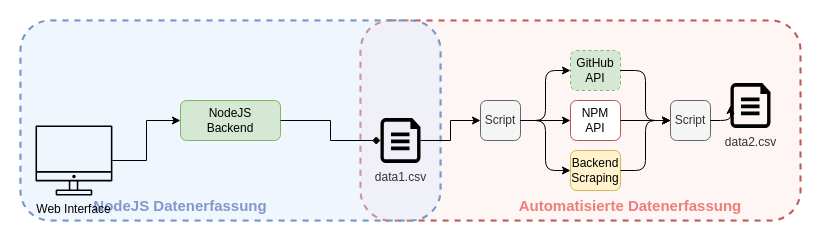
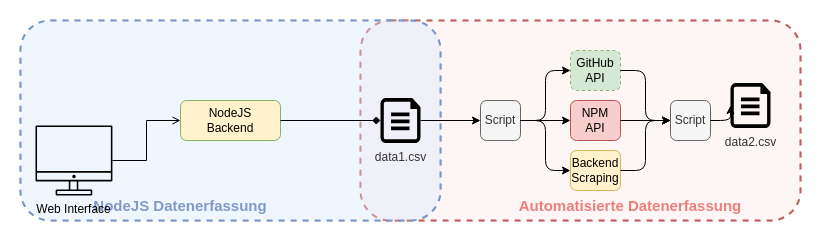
(172, 121) -> (174, 121)
(231, 121) -> (231, 121)
(596, 121) -> (596, 121)
(401, 141) -> (401, 121)
